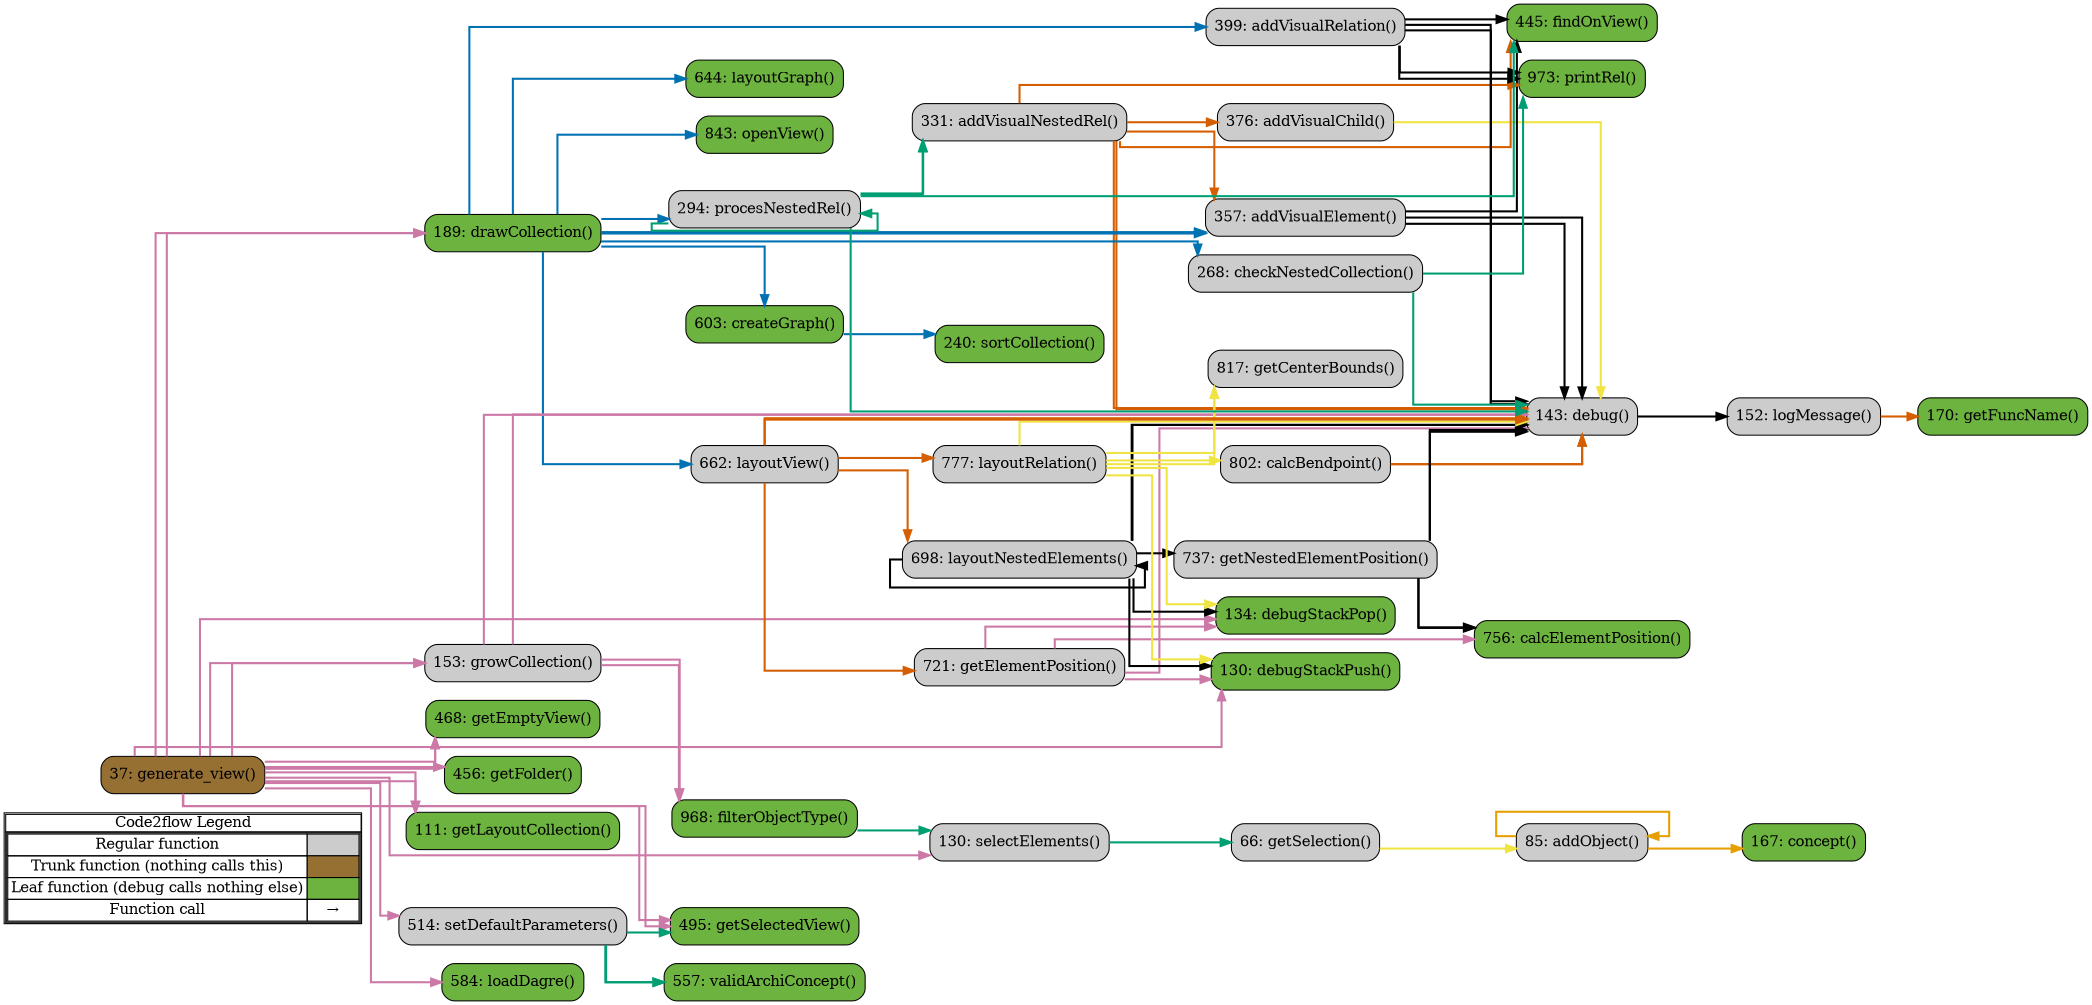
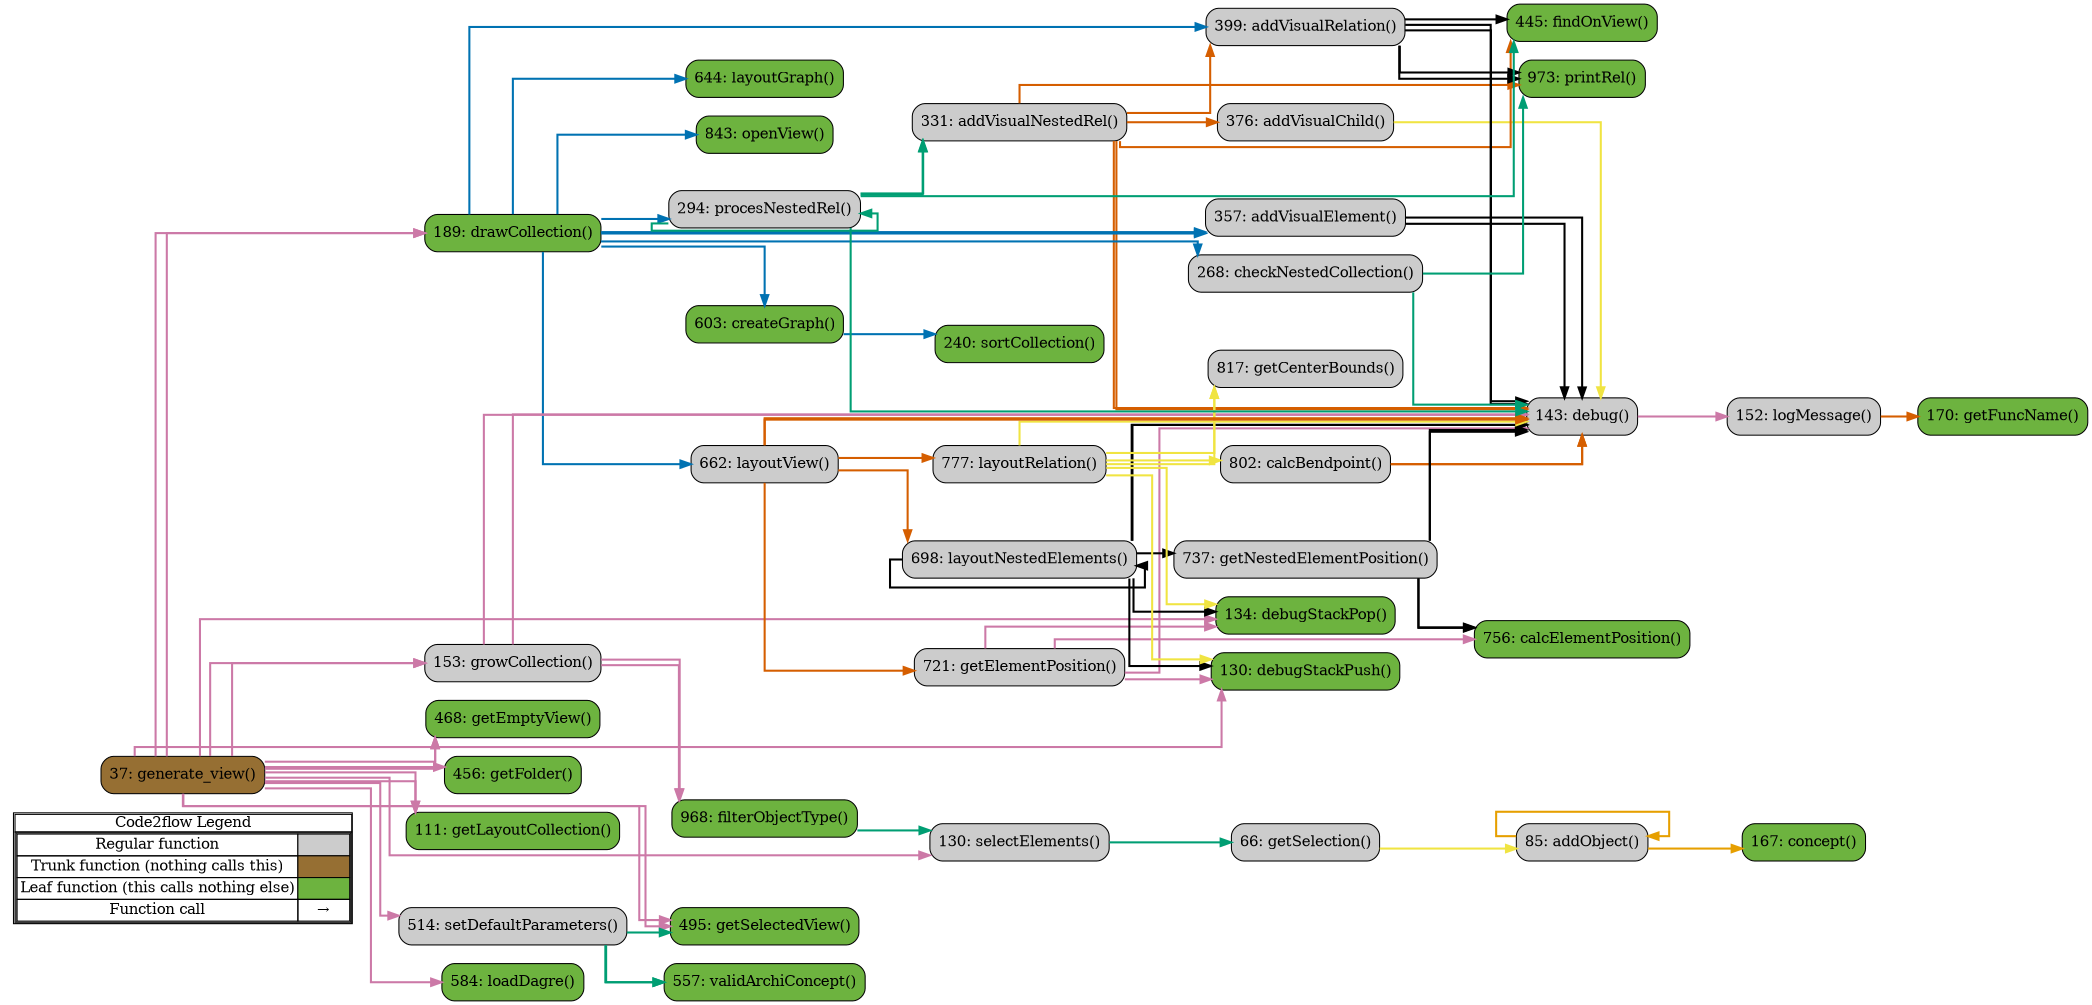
(1199, 132) -> (1197, 113)
(1517, 208) -> none
(1677, 417) -> (1677, 417)
(157, 888) -> (157, 888)
